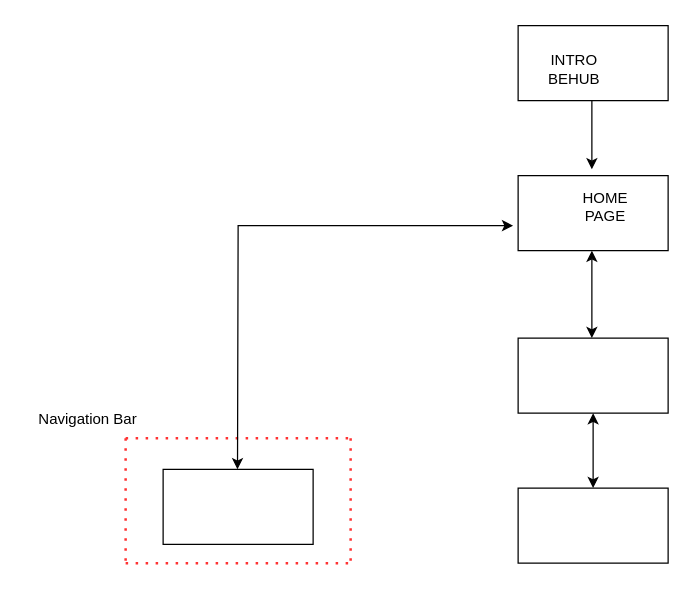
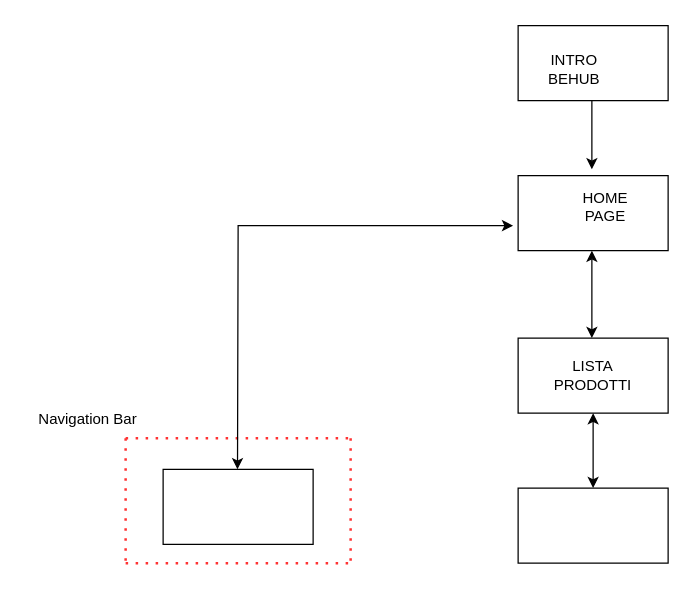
none -> (593, 376)
